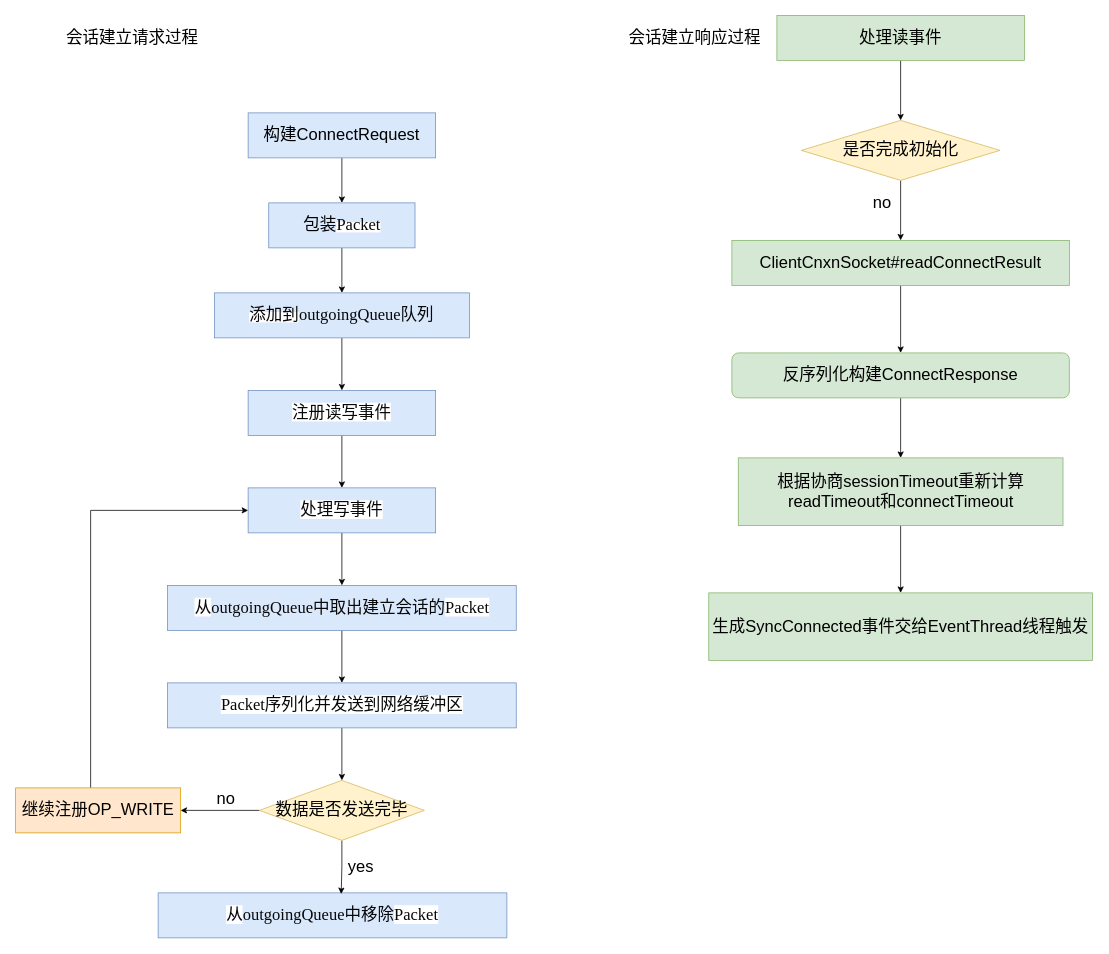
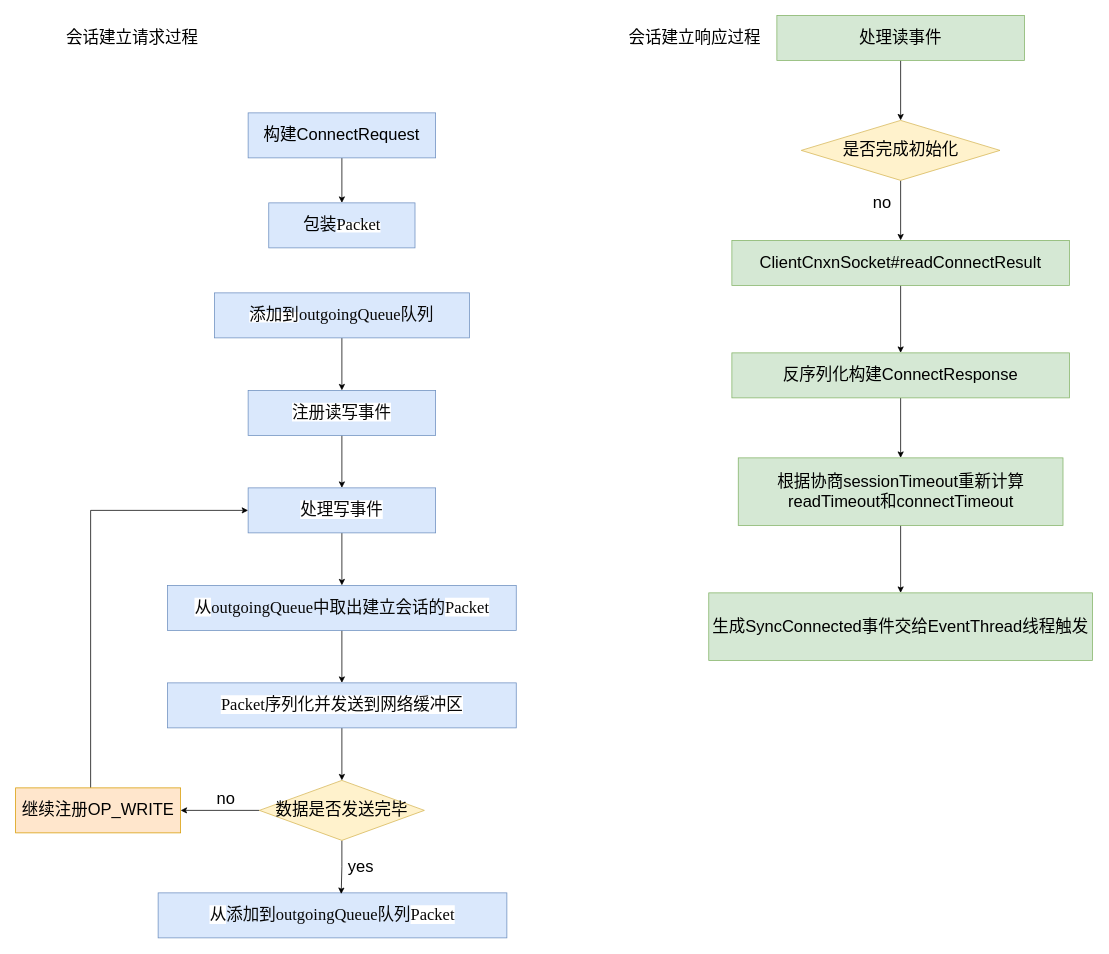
(342, 286) -> none
(900, 375) -> (900, 375)
(332, 915) -> (332, 915)
